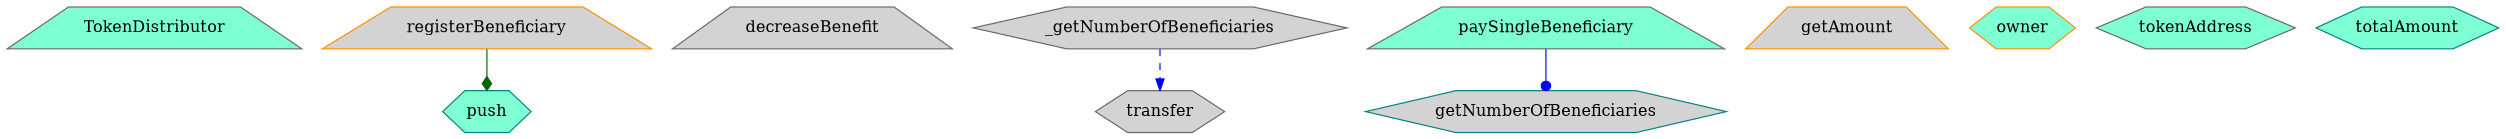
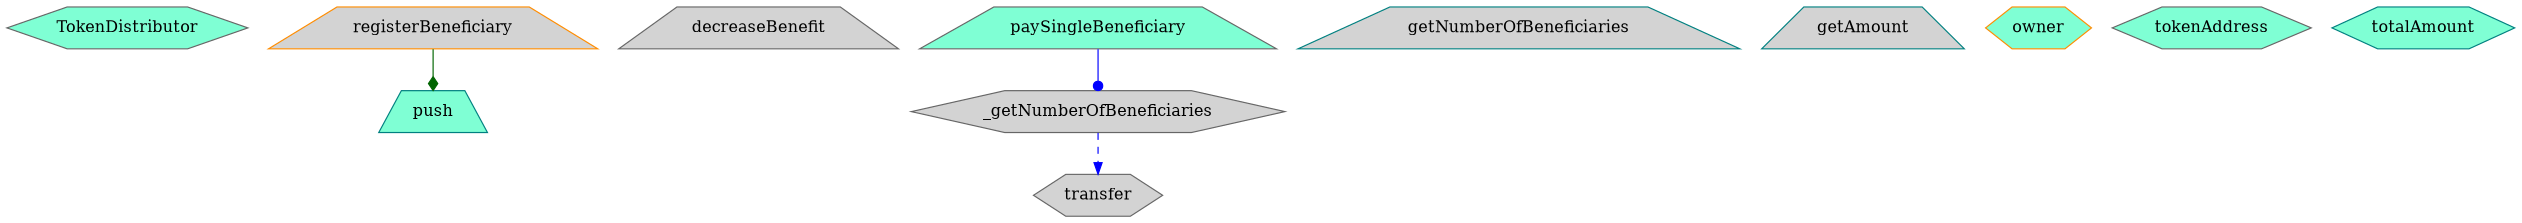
(154, 28) -> (127, 28)
(1847, 28) -> (1863, 28)
(1546, 65) -> (1098, 65)
(487, 112) -> (433, 112)
(1546, 112) -> (1519, 28)
